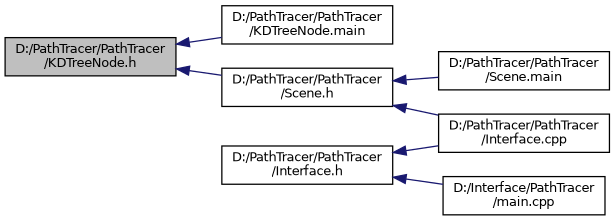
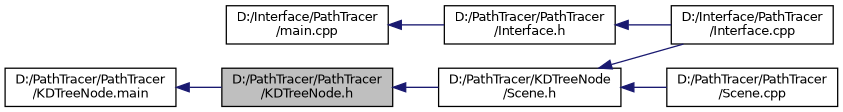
(205, 40) -> (206, 87)
(524, 71) -> (752, 87)
(307, 87) -> (530, 87)
(524, 133) -> (752, 25)
(424, 182) -> (423, 25)
